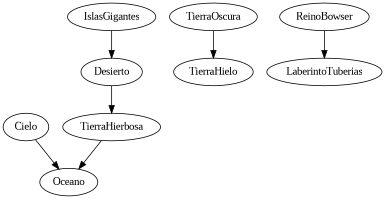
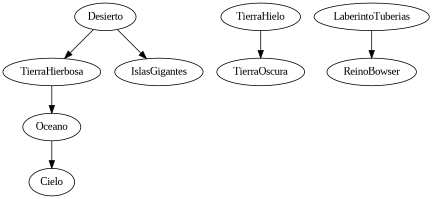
(112, 41) -> (129, 41)
(213, 41) -> (261, 41)
(324, 41) -> (372, 41)
(45, 151) -> (52, 151)
